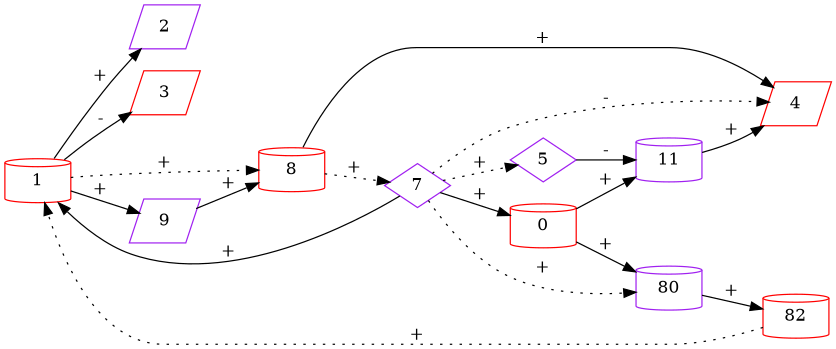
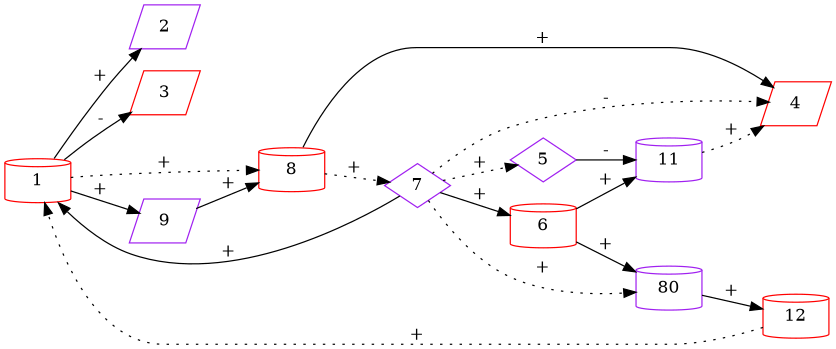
(728, 144) -> (728, 144)
(543, 226) -> (543, 226)
(796, 316) -> (796, 316)
